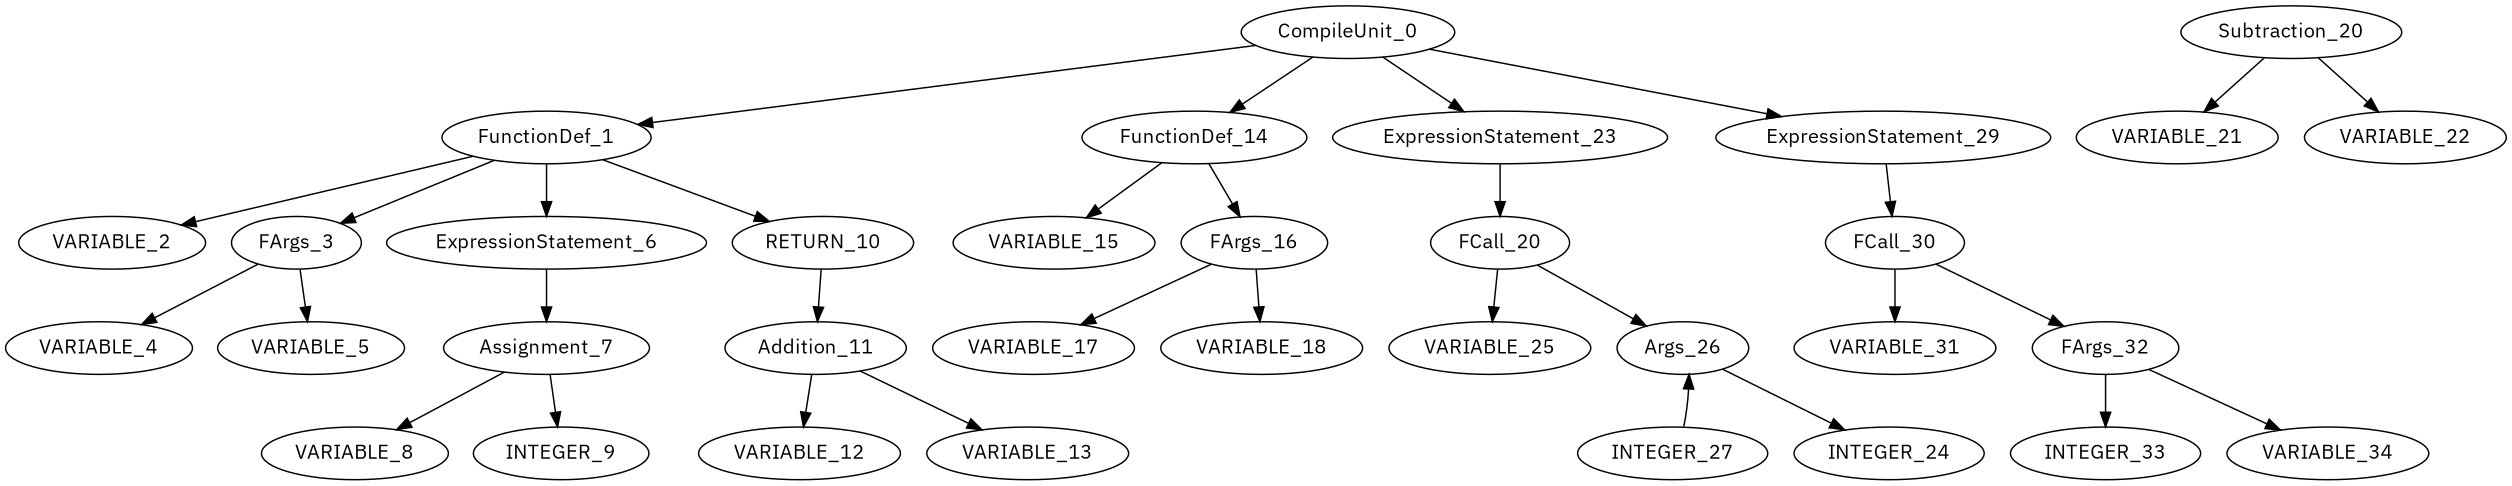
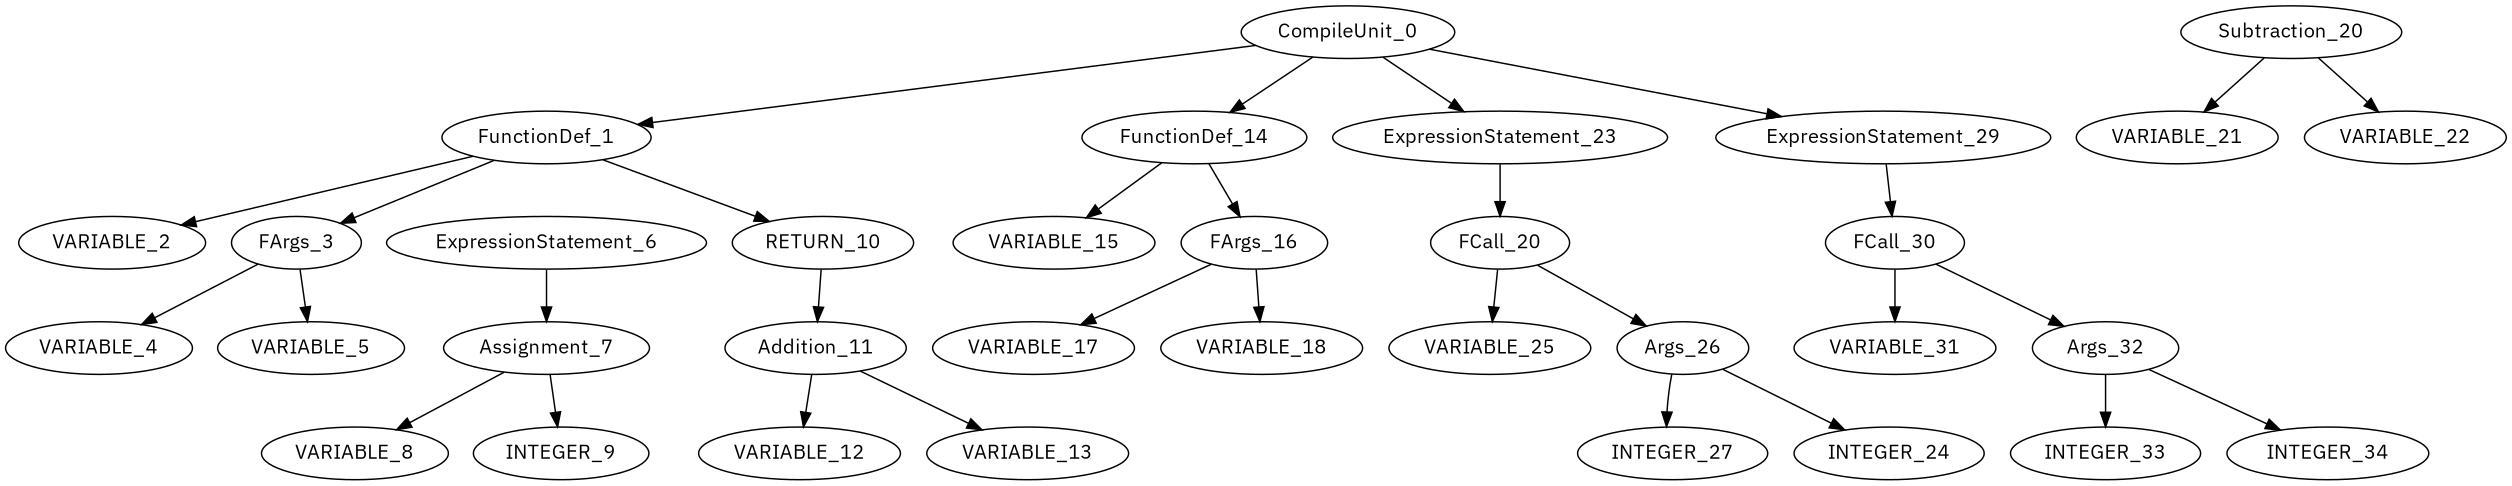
(547, 183) -> none
(2106, 348) -> (2106, 348)
(1687, 408) -> (1669, 393)
(2328, 453) -> (2328, 453)
